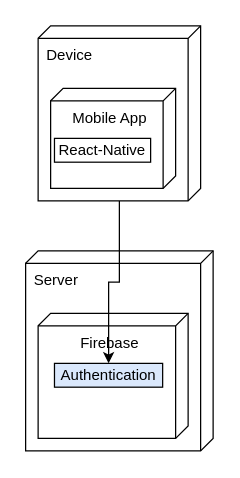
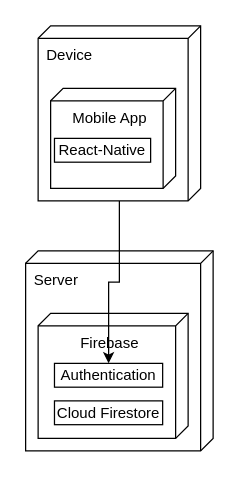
(109, 375) -> (109, 375)
none -> (109, 413)
